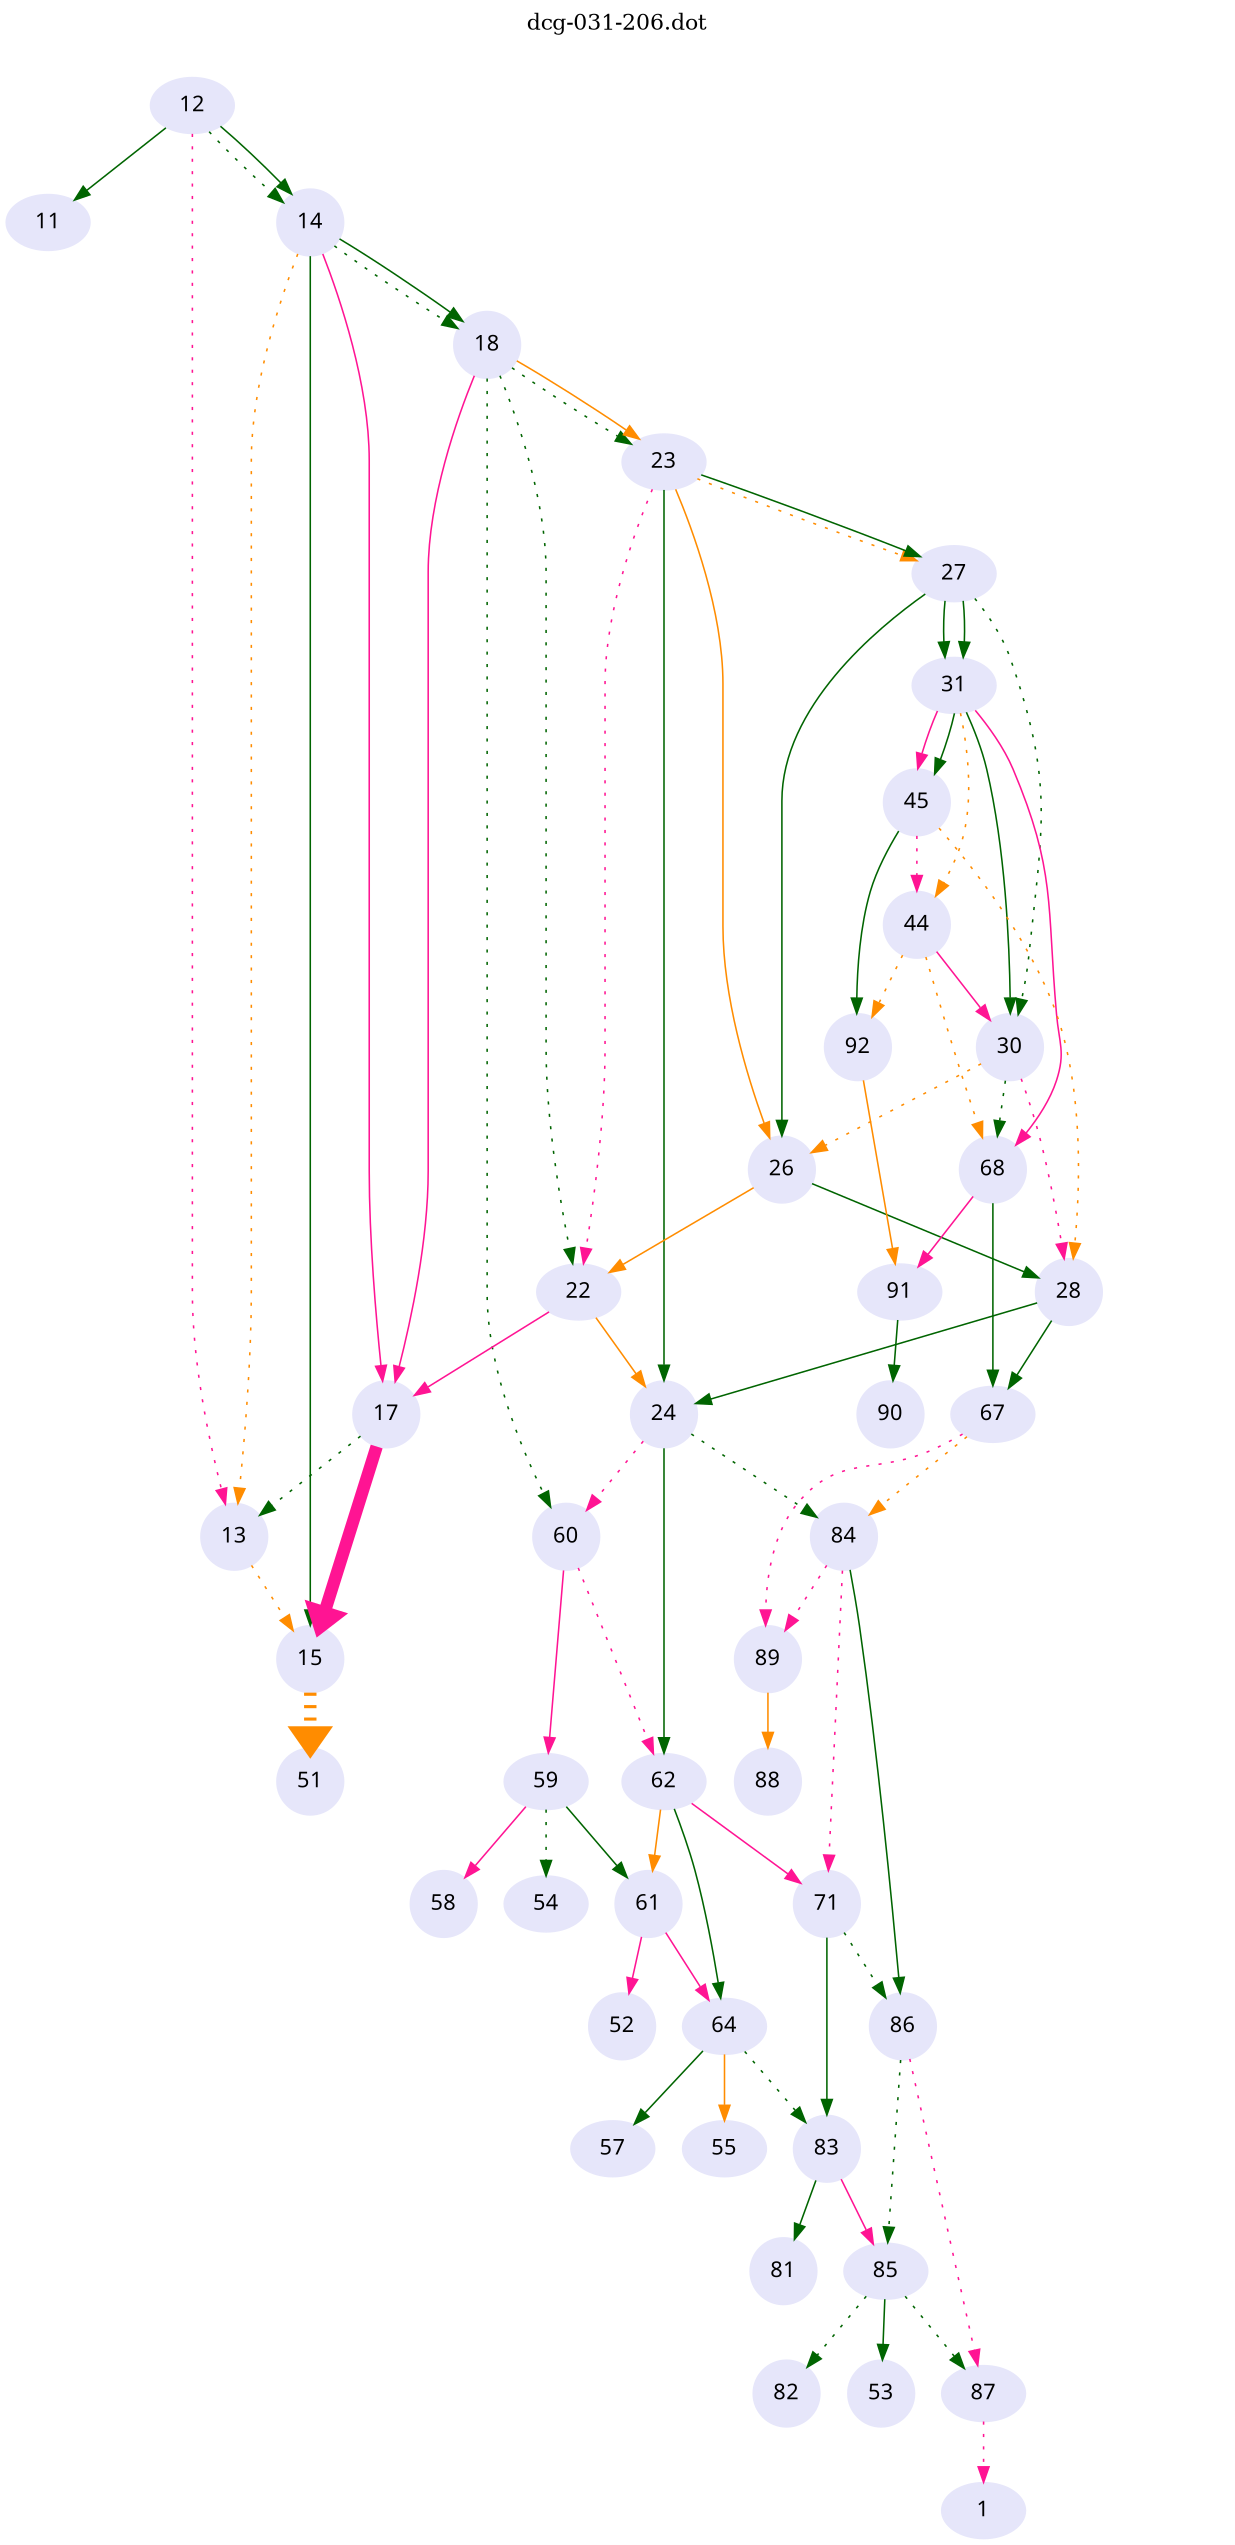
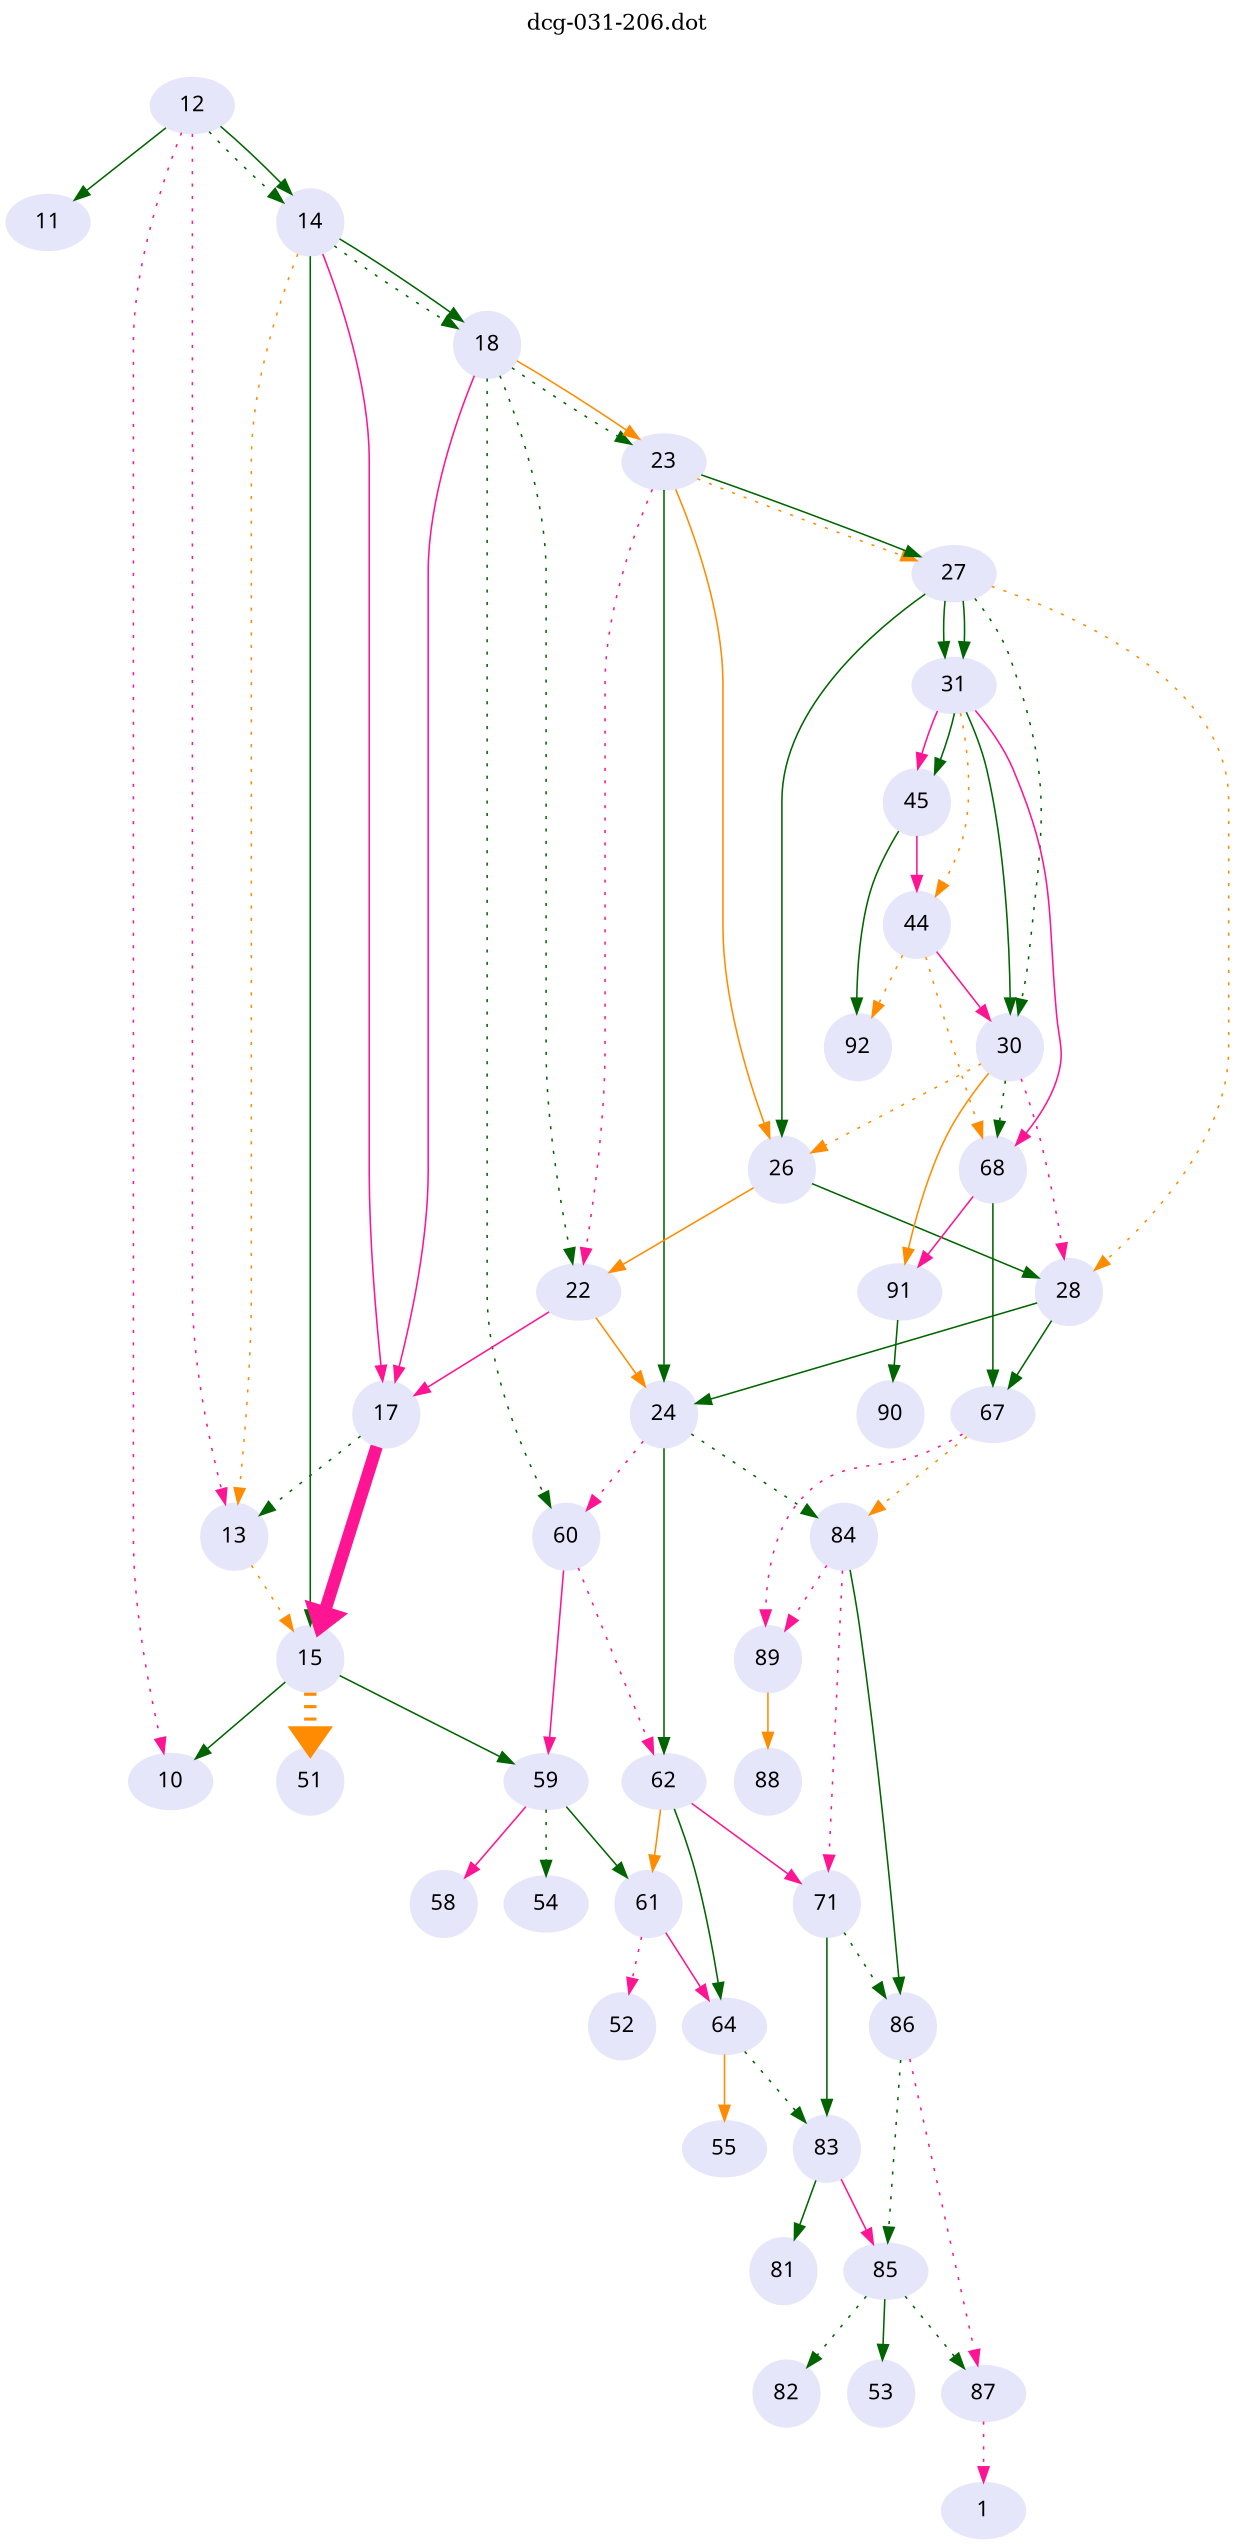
(917, 856) -> (917, 856)
(1041, 977) -> (1229, 880)
(878, 1164) -> (938, 1156)
none -> (420, 1716)
none -> (171, 1782)
(637, 1957) -> (637, 1957)
(613, 2149) -> none
